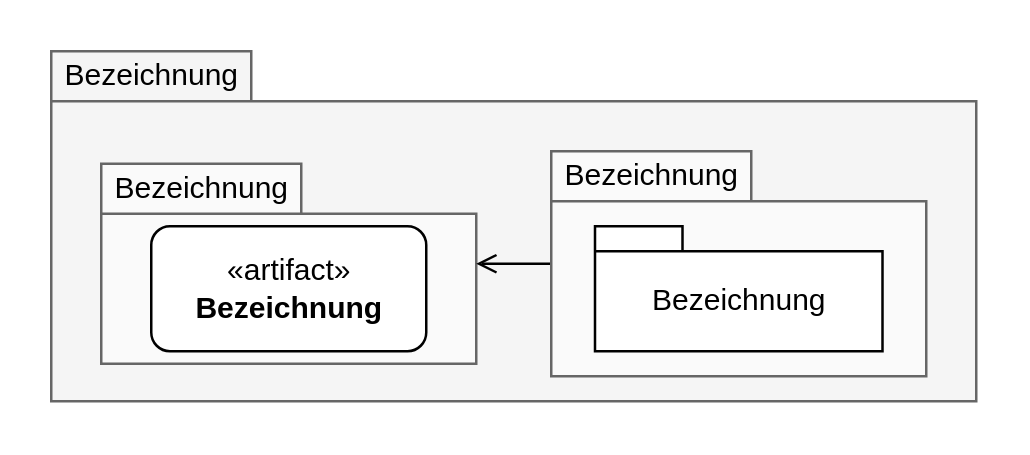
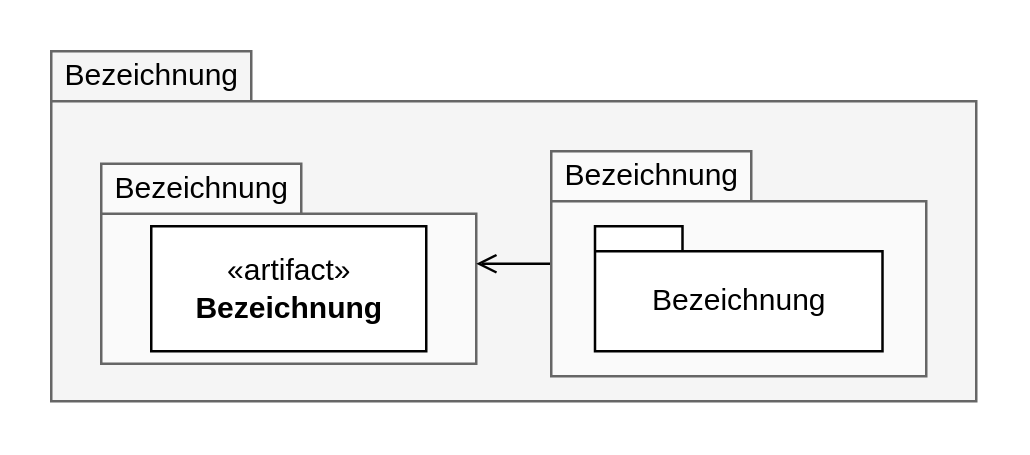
(289, 289) -> (289, 289)
